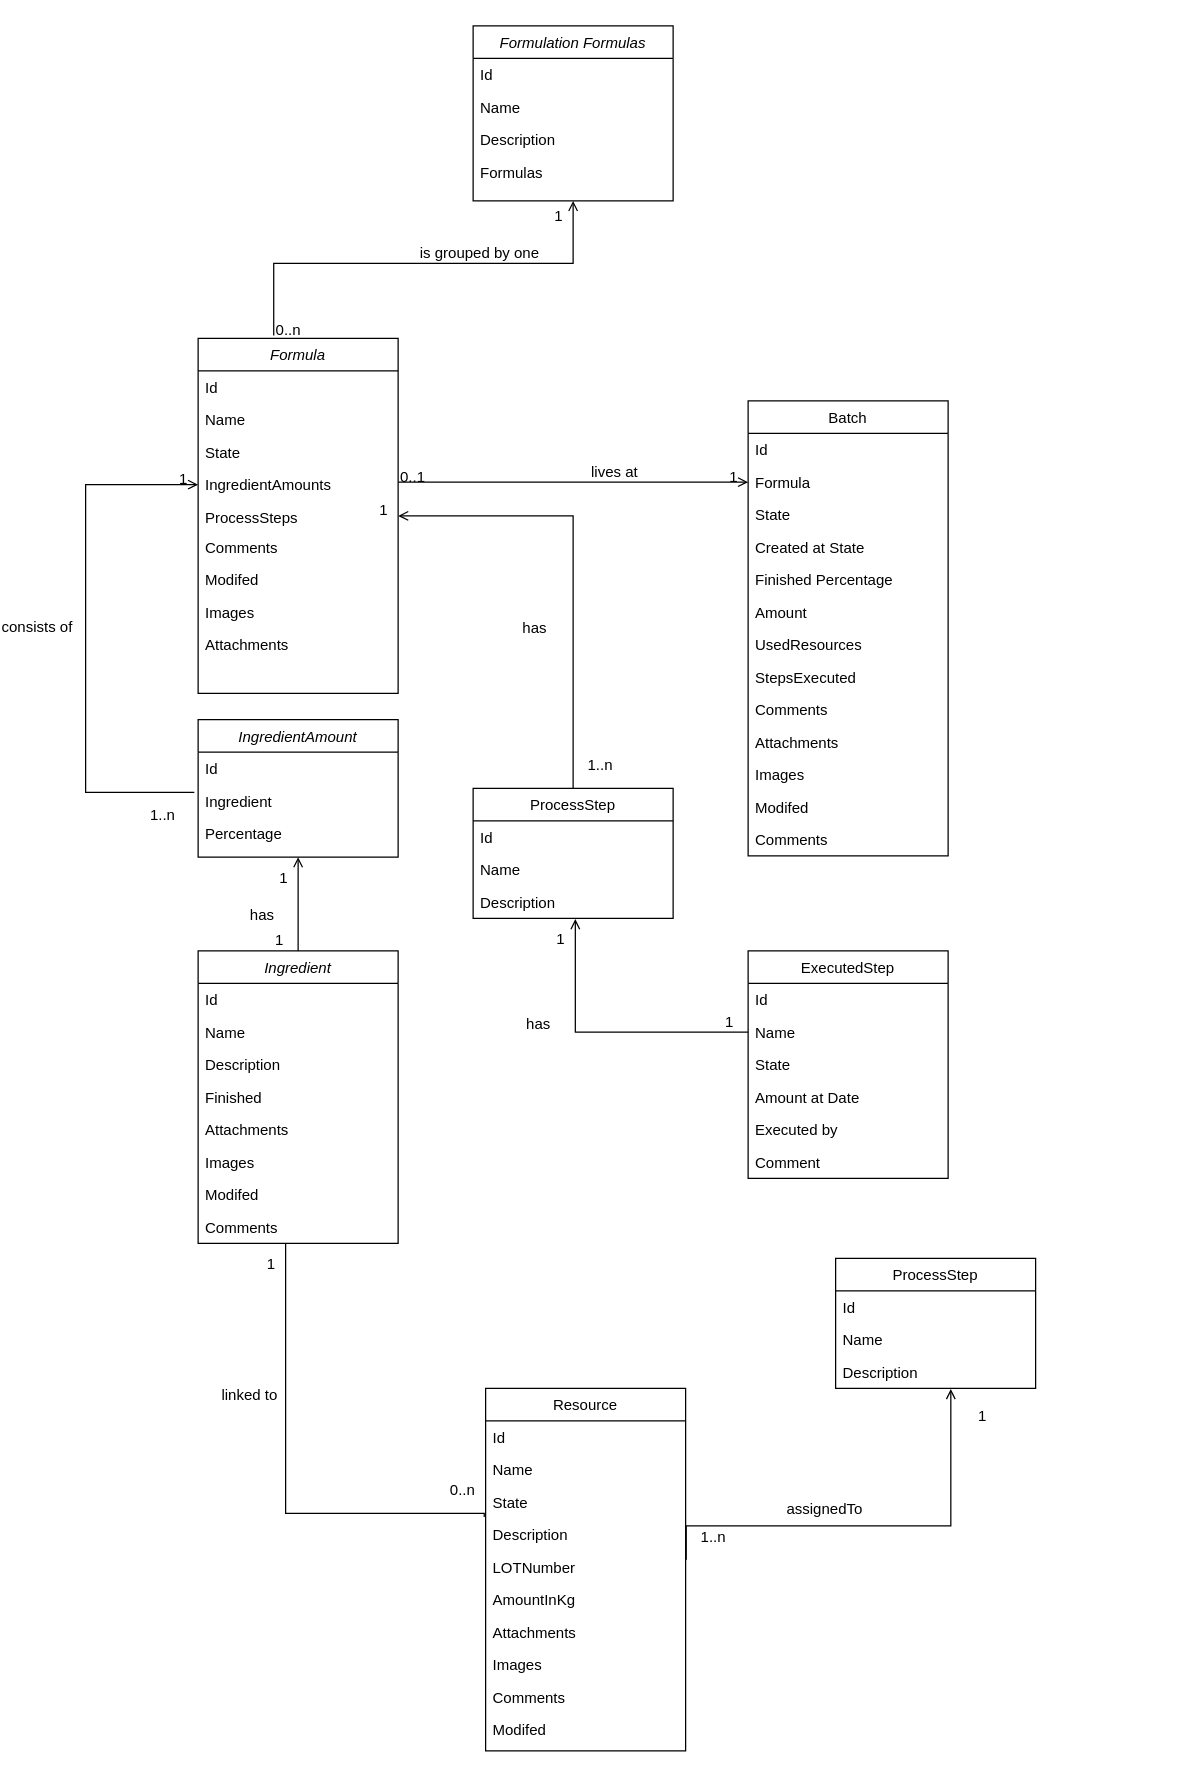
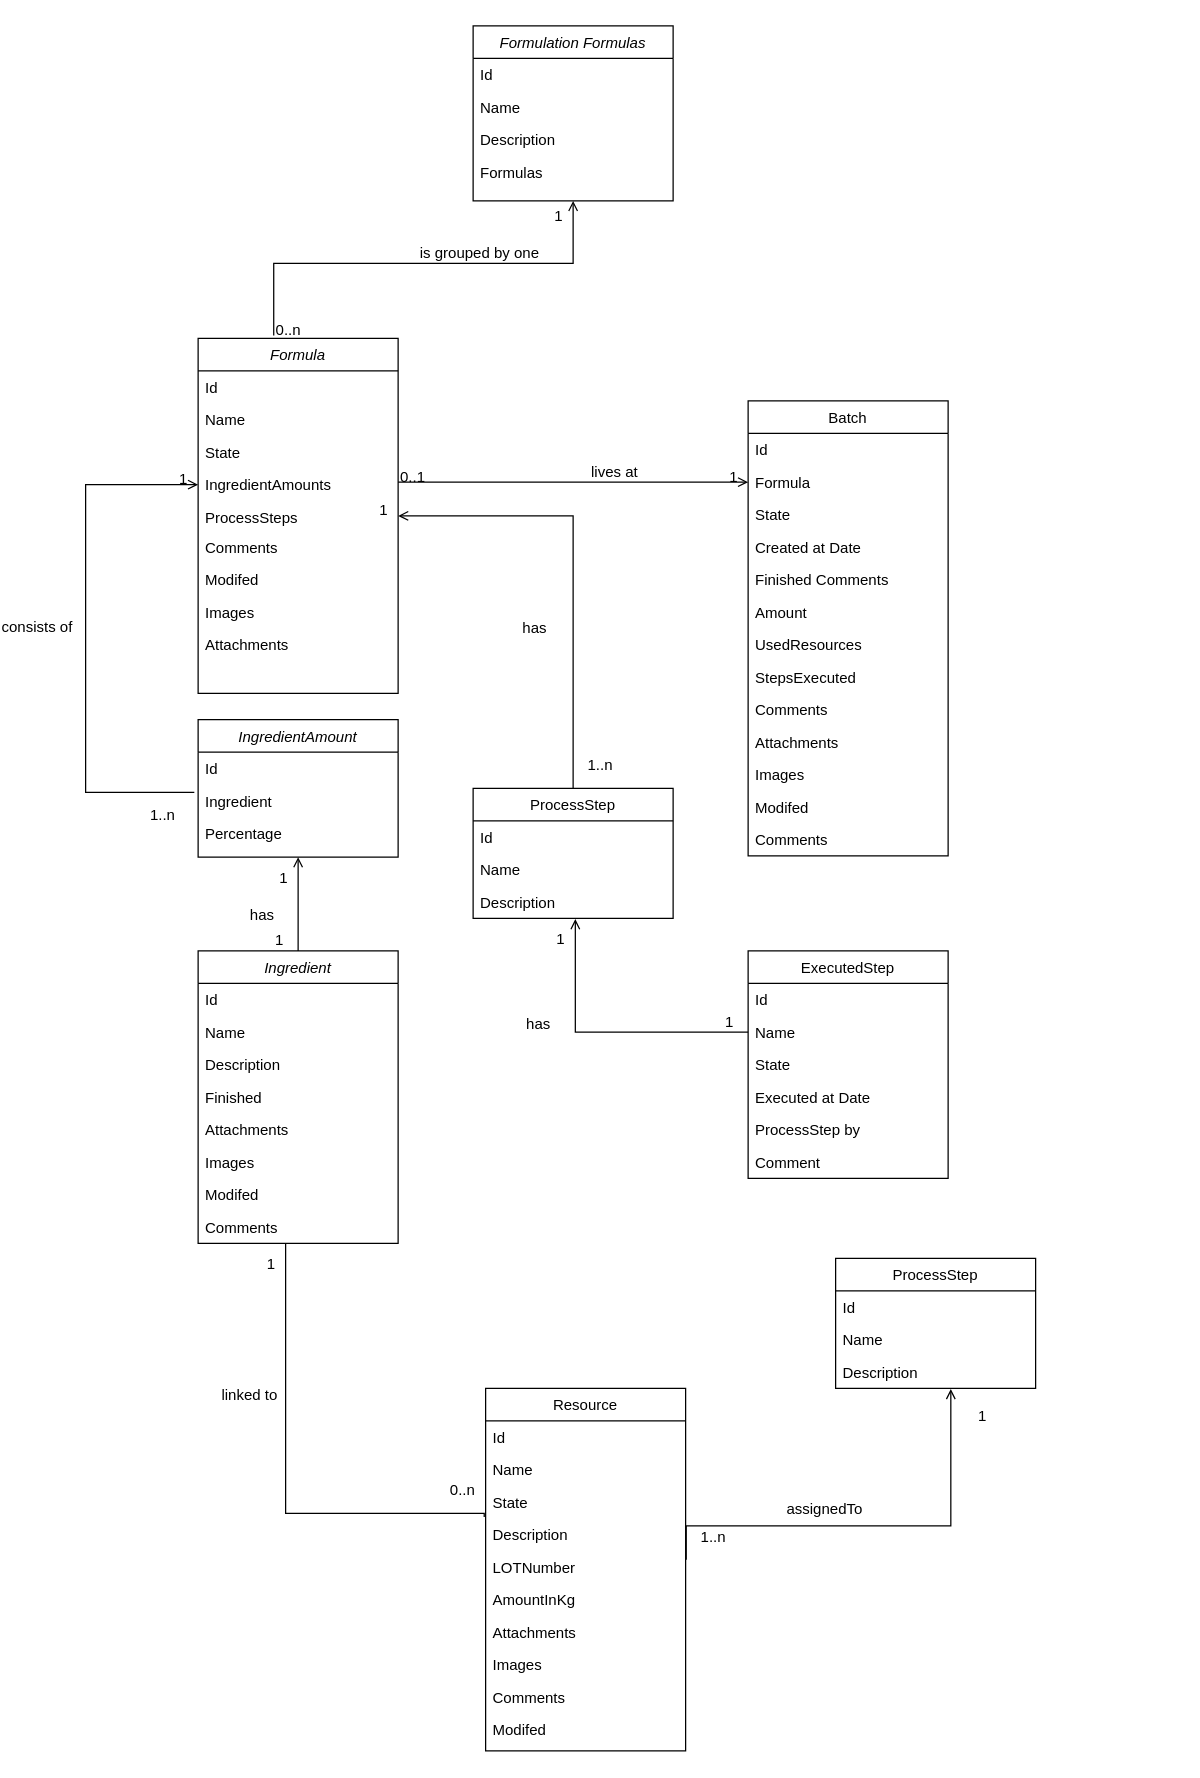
(818, 548) -> (814, 548)
(829, 580) -> (821, 580)
(810, 1098) -> (818, 1098)
(799, 1130) -> (812, 1130)
